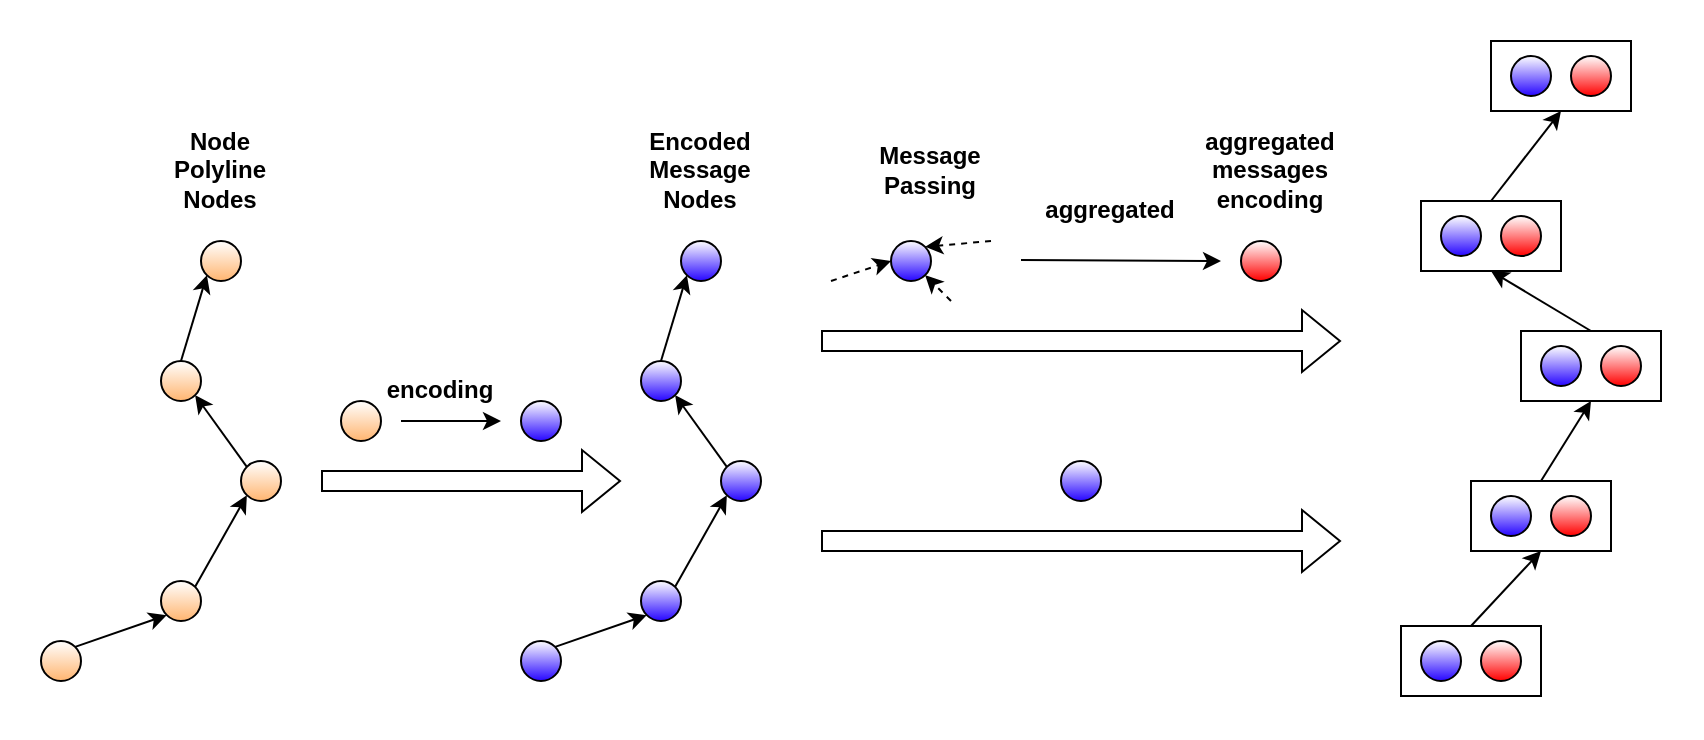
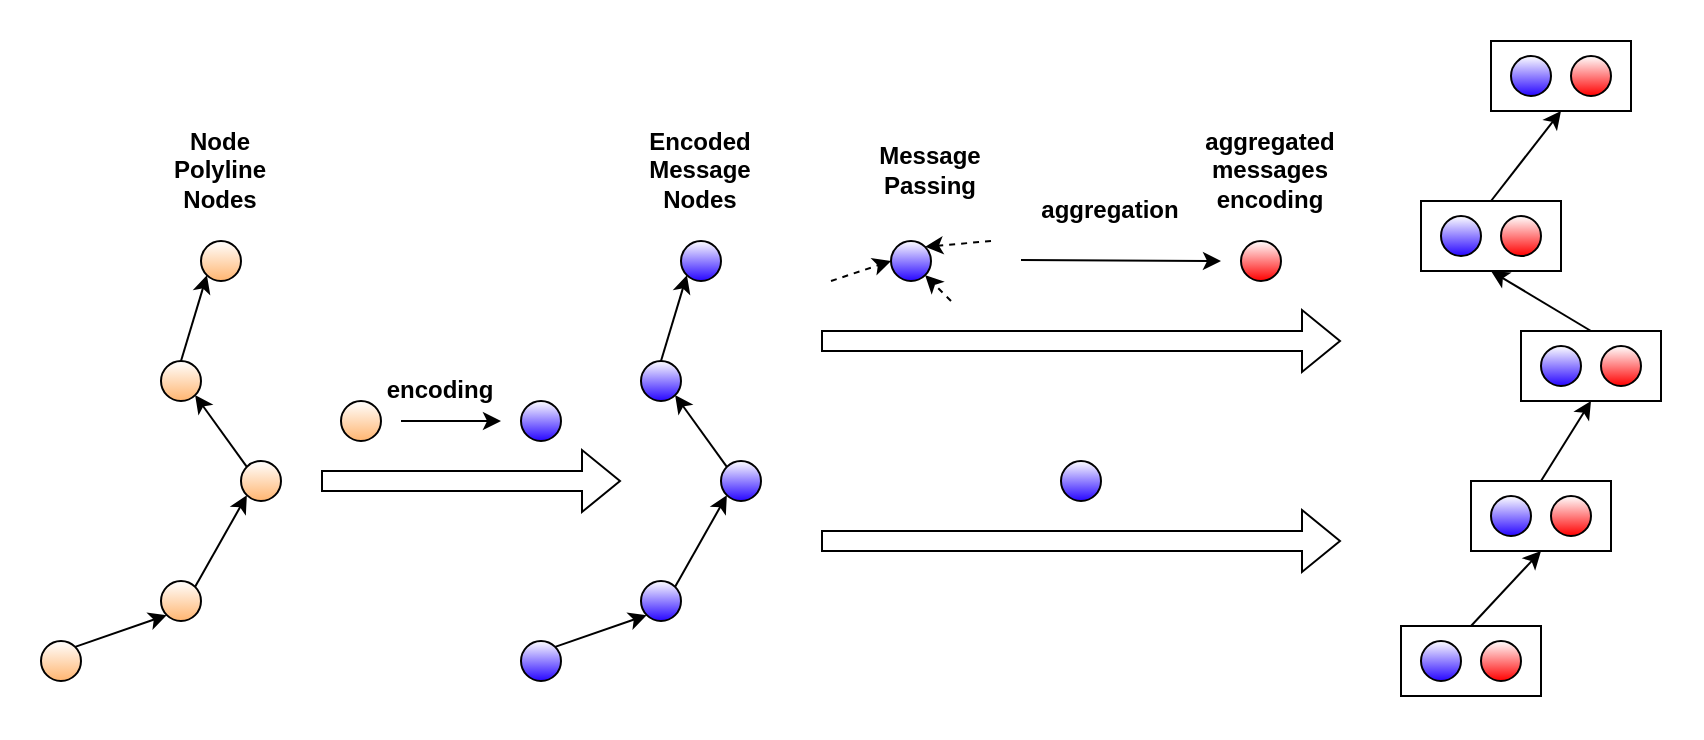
(1111, 211) -> (1111, 211)
